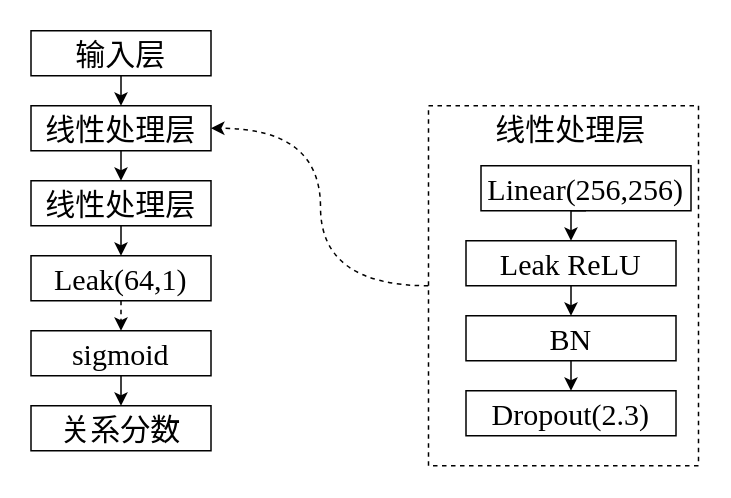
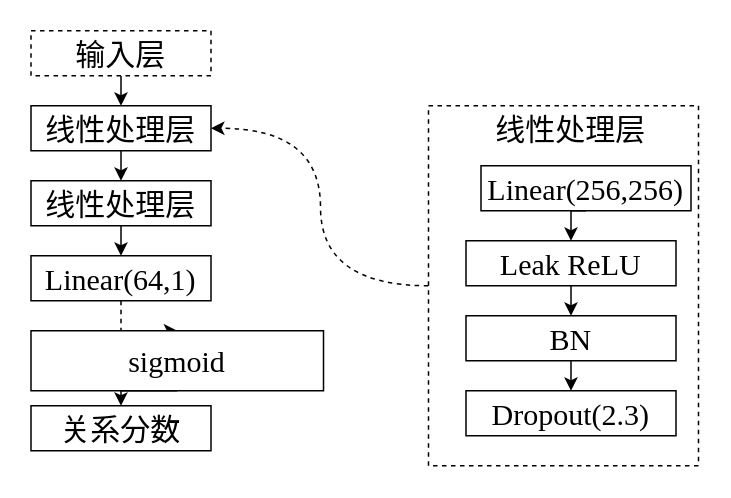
(121, 53) -> (121, 53)
(121, 278) -> (121, 278)
(121, 353) -> (177, 361)
